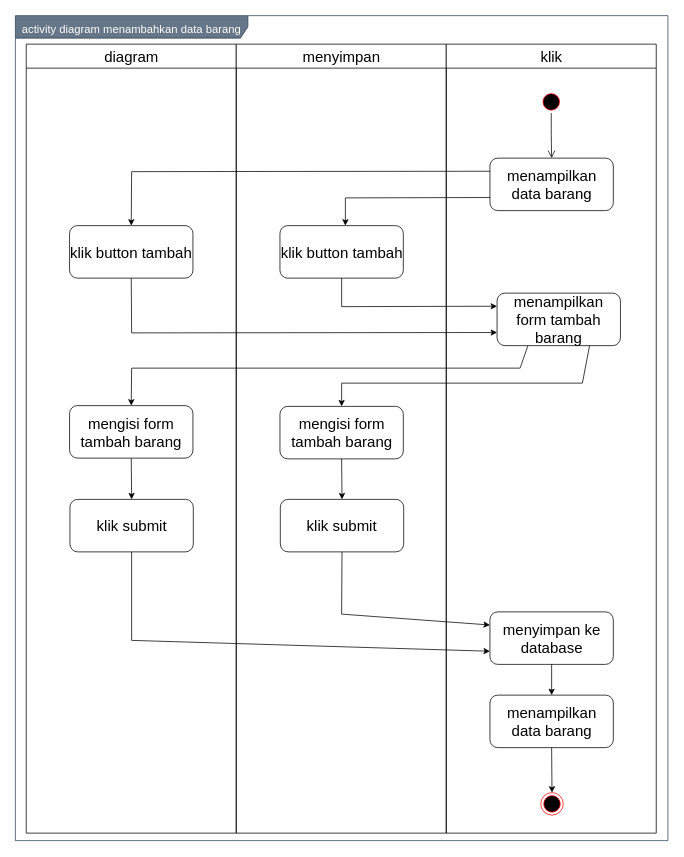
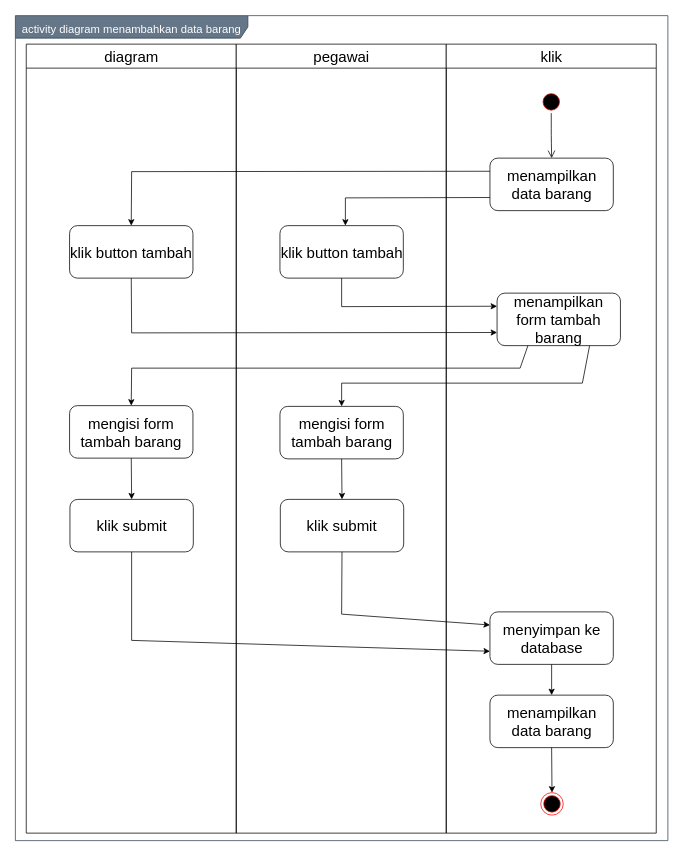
(342, 56) -> (342, 56)
